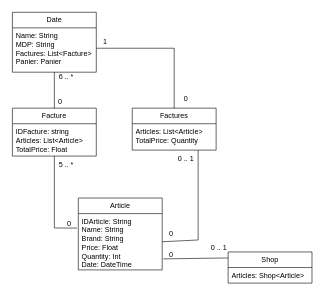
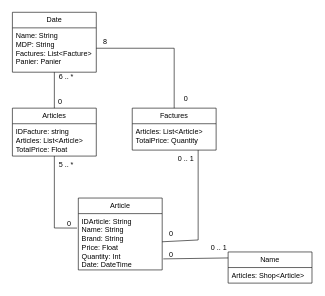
(105, 42) -> (105, 42)
(54, 116) -> (54, 116)
(270, 260) -> (270, 260)
